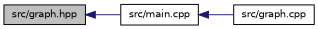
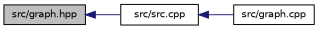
(160, 15) -> (160, 15)
